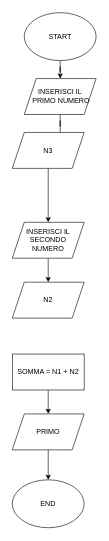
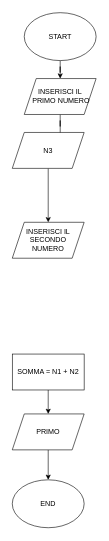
(48, 276) -> none
(48, 300) -> none
